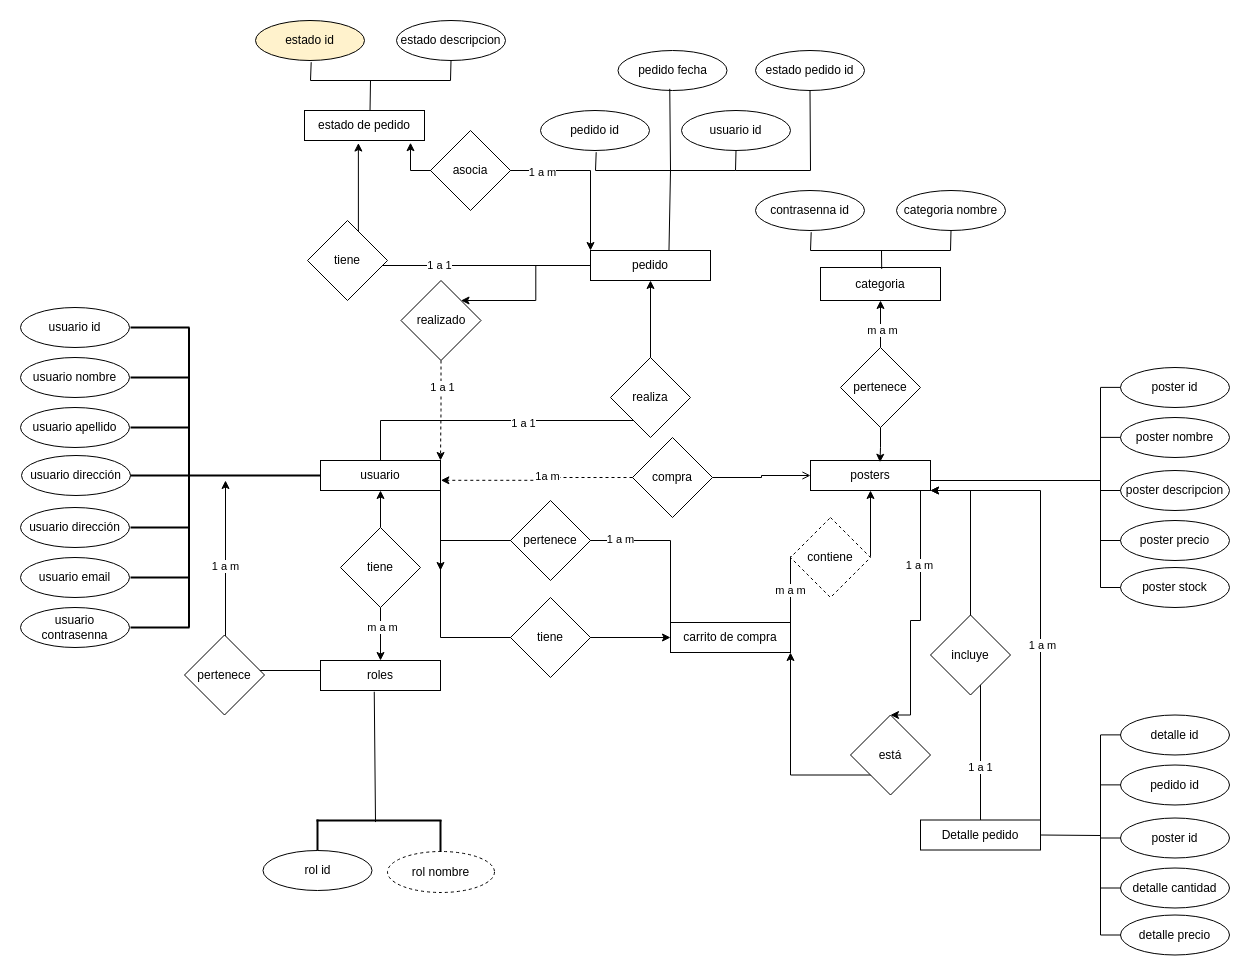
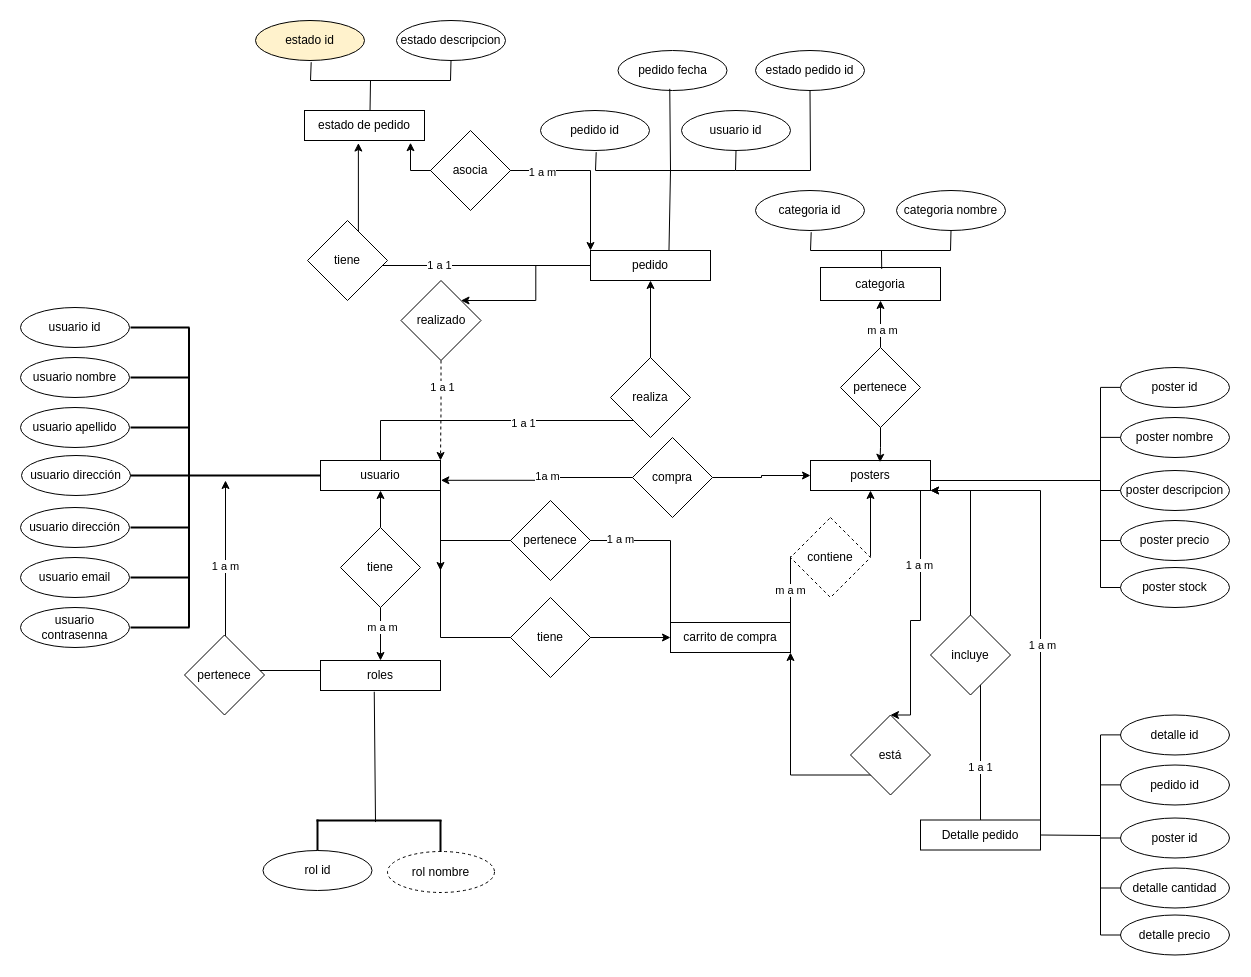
(810, 211) -> (810, 211)
(803, 476) -> (802, 476)
(493, 480) -> (493, 480)
